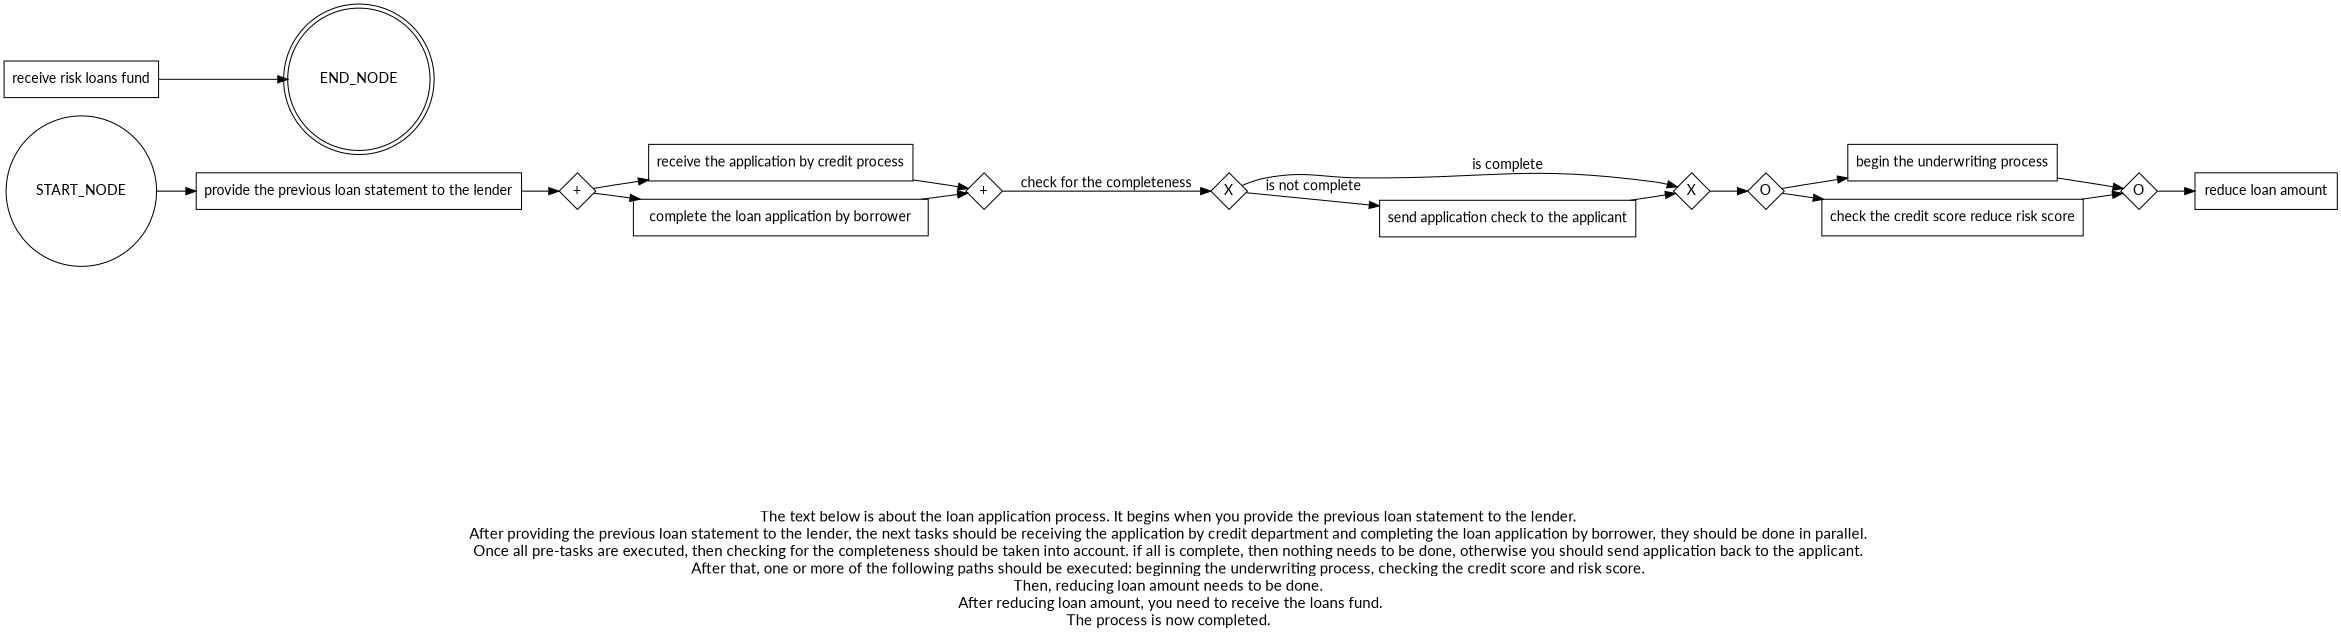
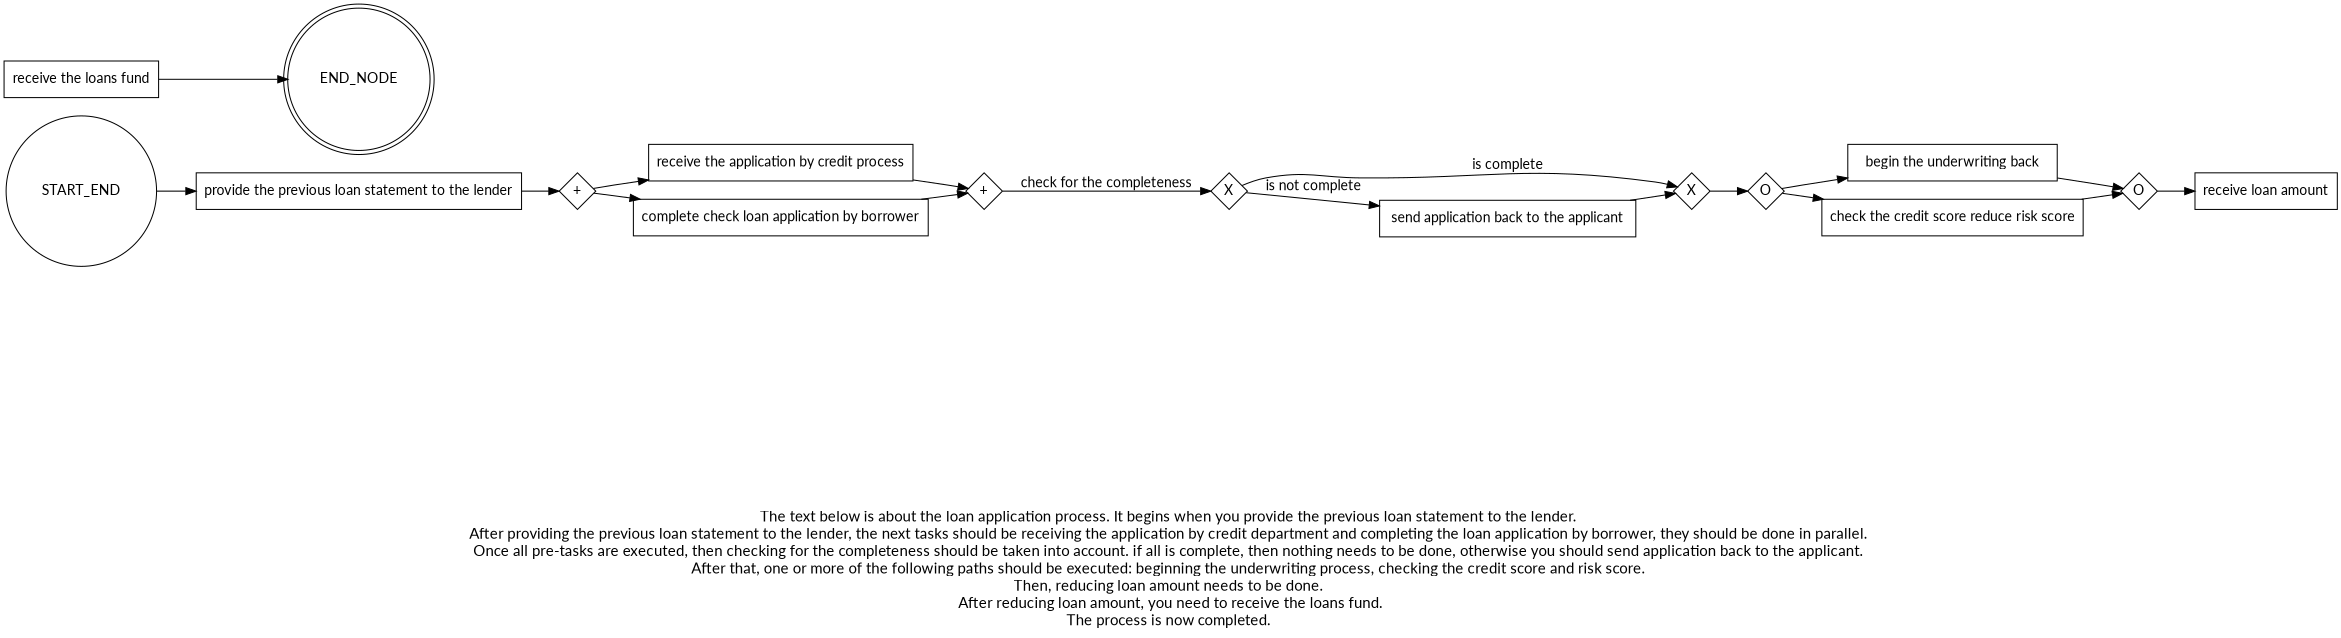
(81, 79) -> (81, 79)
(1953, 163) -> (1953, 163)
(81, 191) -> (81, 191)
(2266, 191) -> (2266, 191)
(781, 218) -> (781, 218)
(1508, 219) -> (1508, 219)
